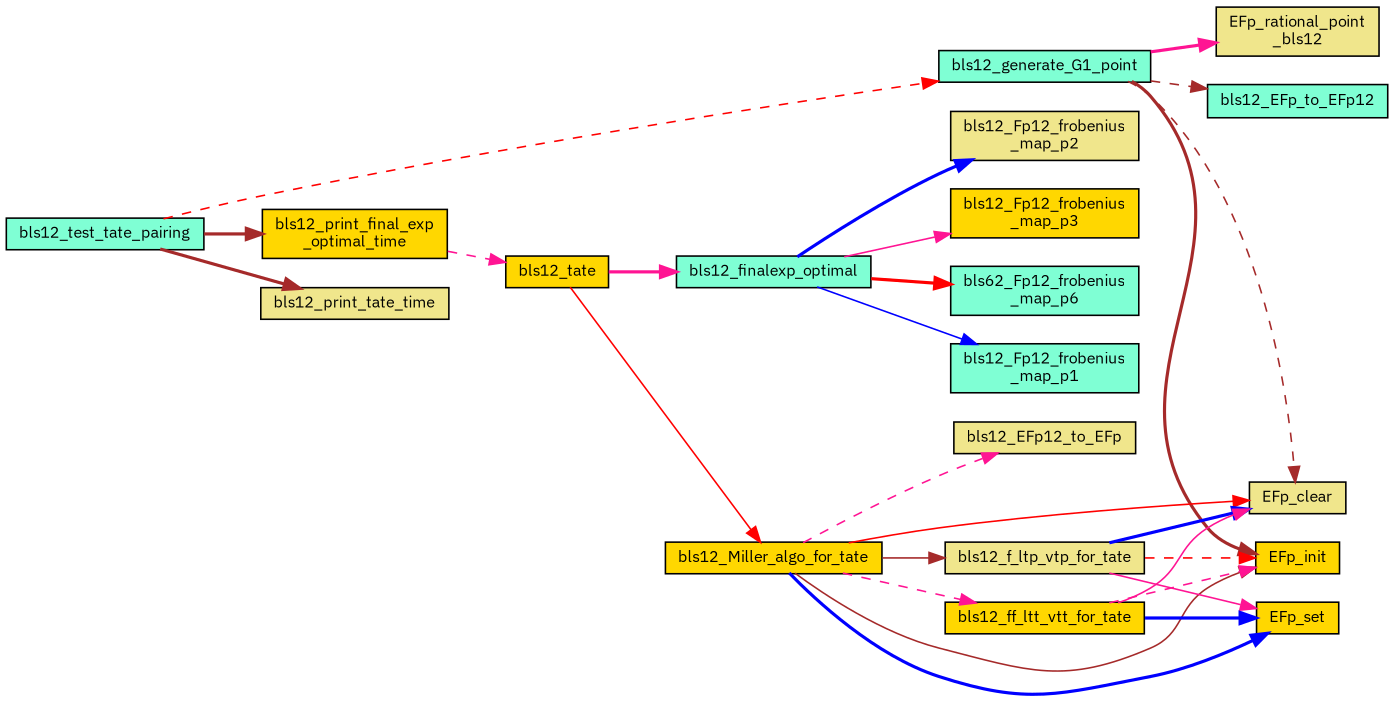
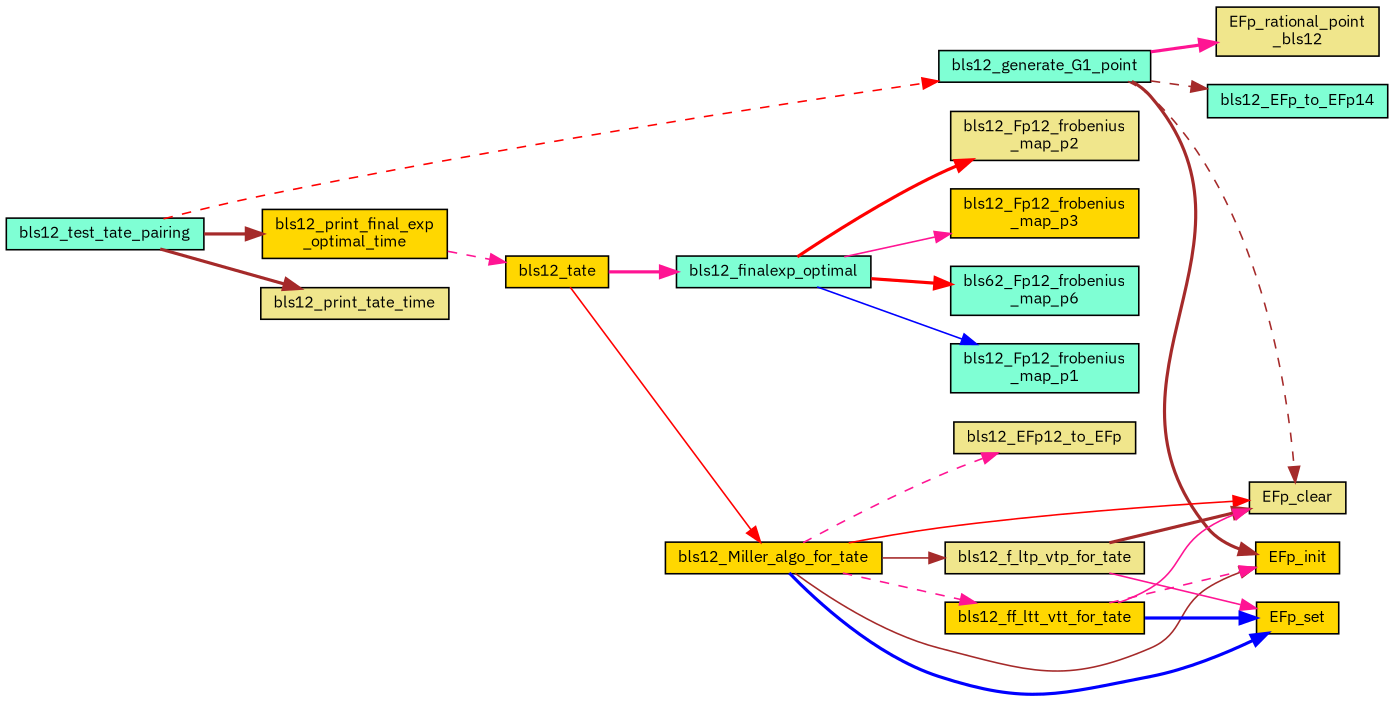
(1298, 101) -> (1298, 101)
(875, 208) -> (875, 208)
(1171, 528) -> (1171, 528)
(1192, 558) -> none
